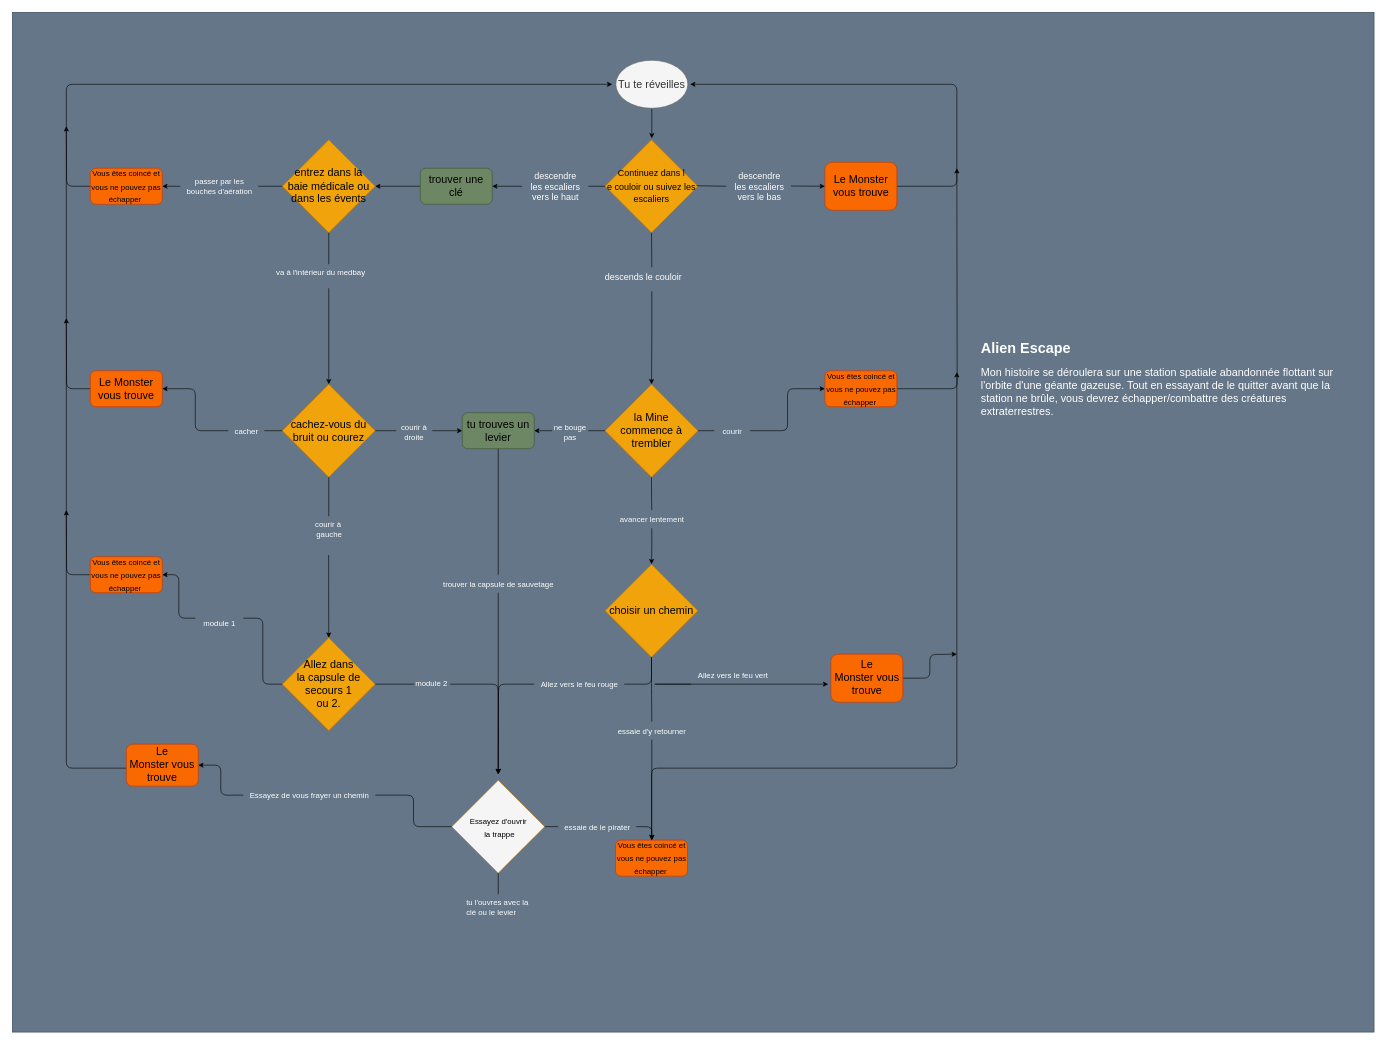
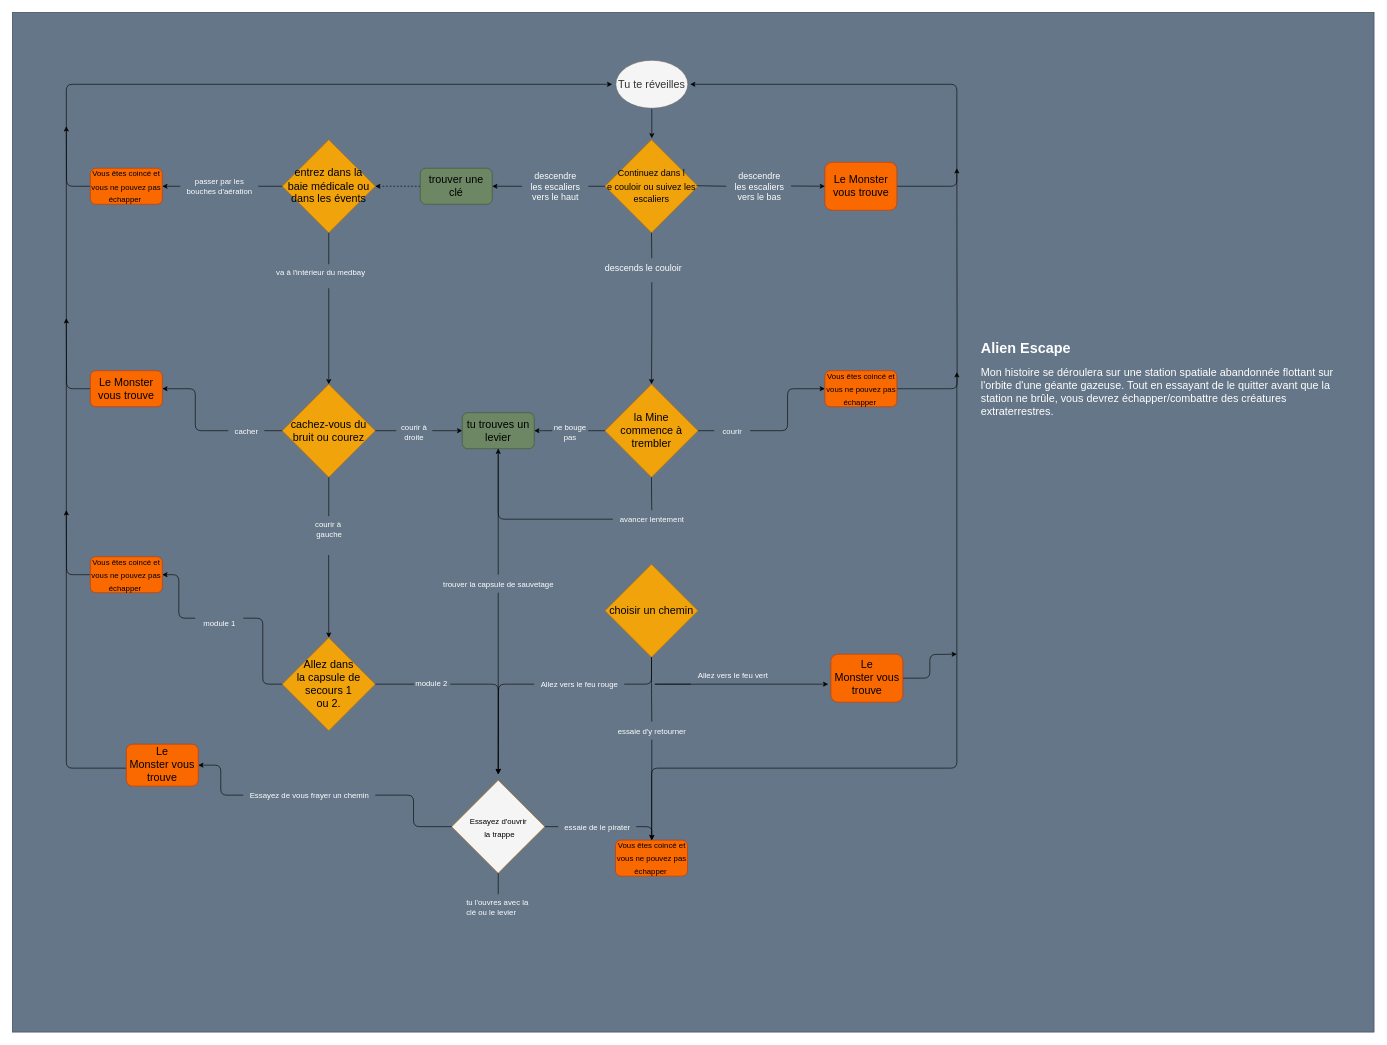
(399, 186) -> (399, 186)
(652, 279) -> (652, 270)
(652, 556) -> (557, 519)
